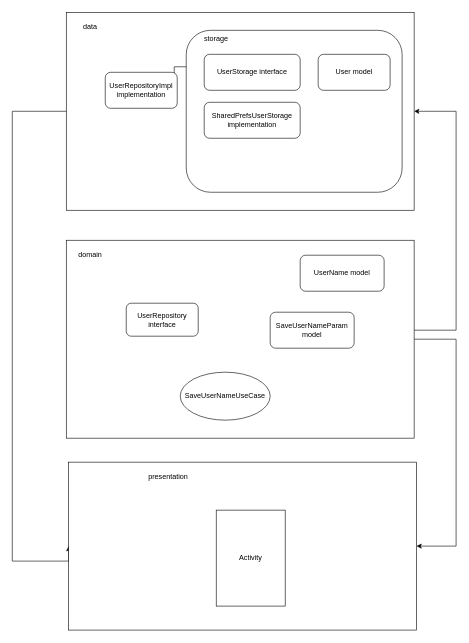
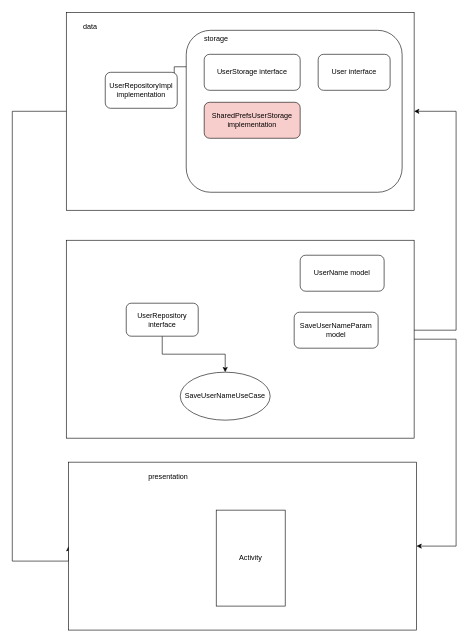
(354, 72) -> (354, 72)
(252, 120) -> (252, 120)
(90, 255) -> none
(312, 330) -> (336, 330)
none -> (162, 353)
